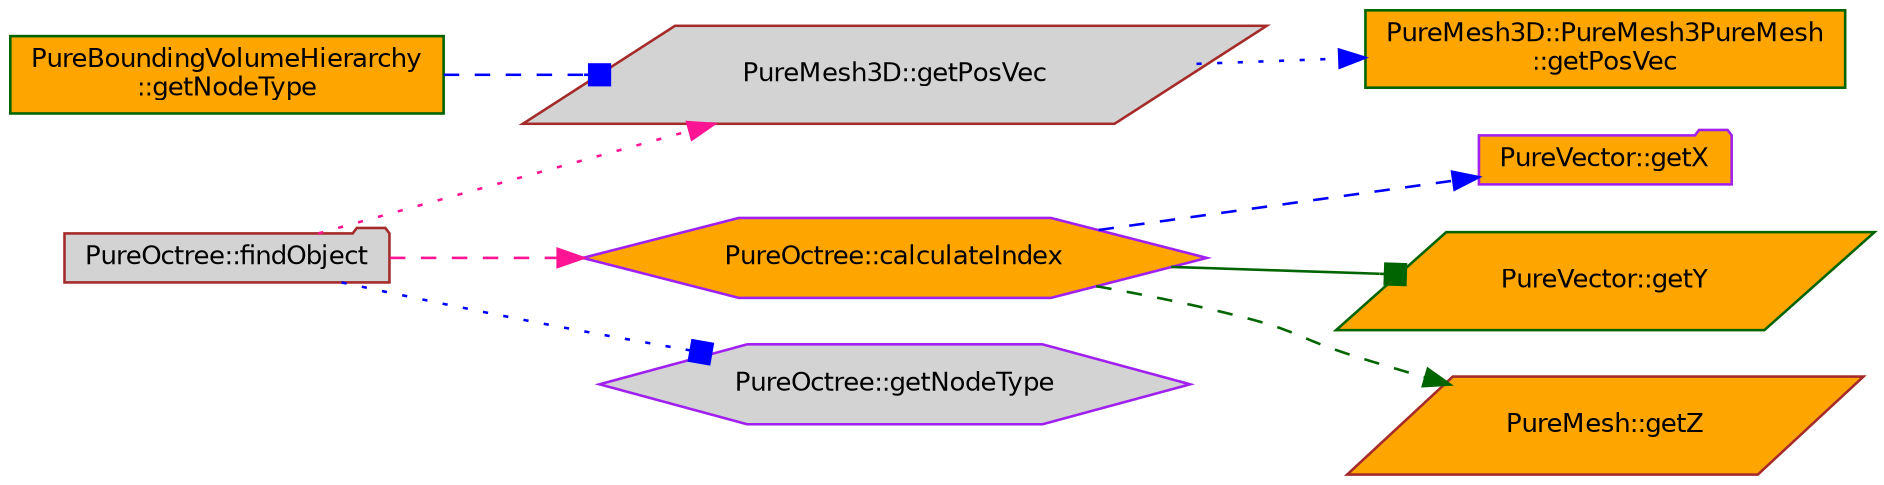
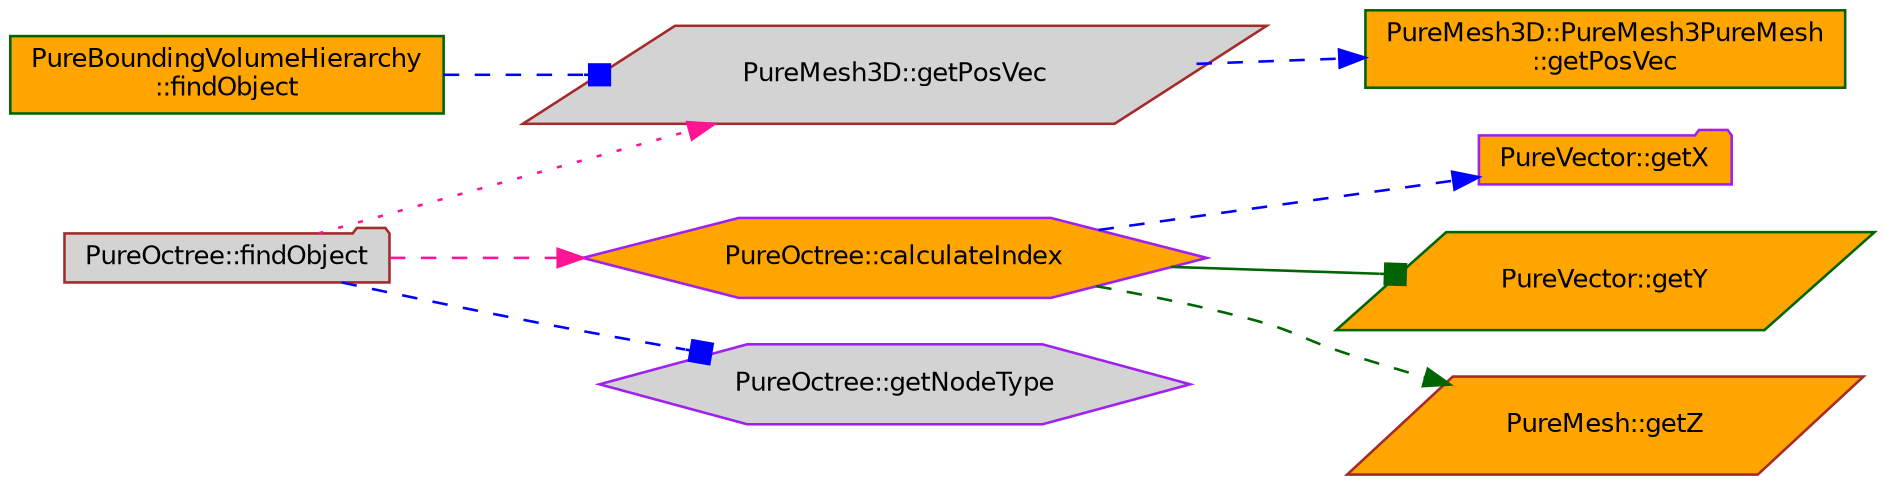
(1268, 61) -> (1268, 61)
(227, 75) -> (227, 75)
(513, 318) -> (513, 318)
